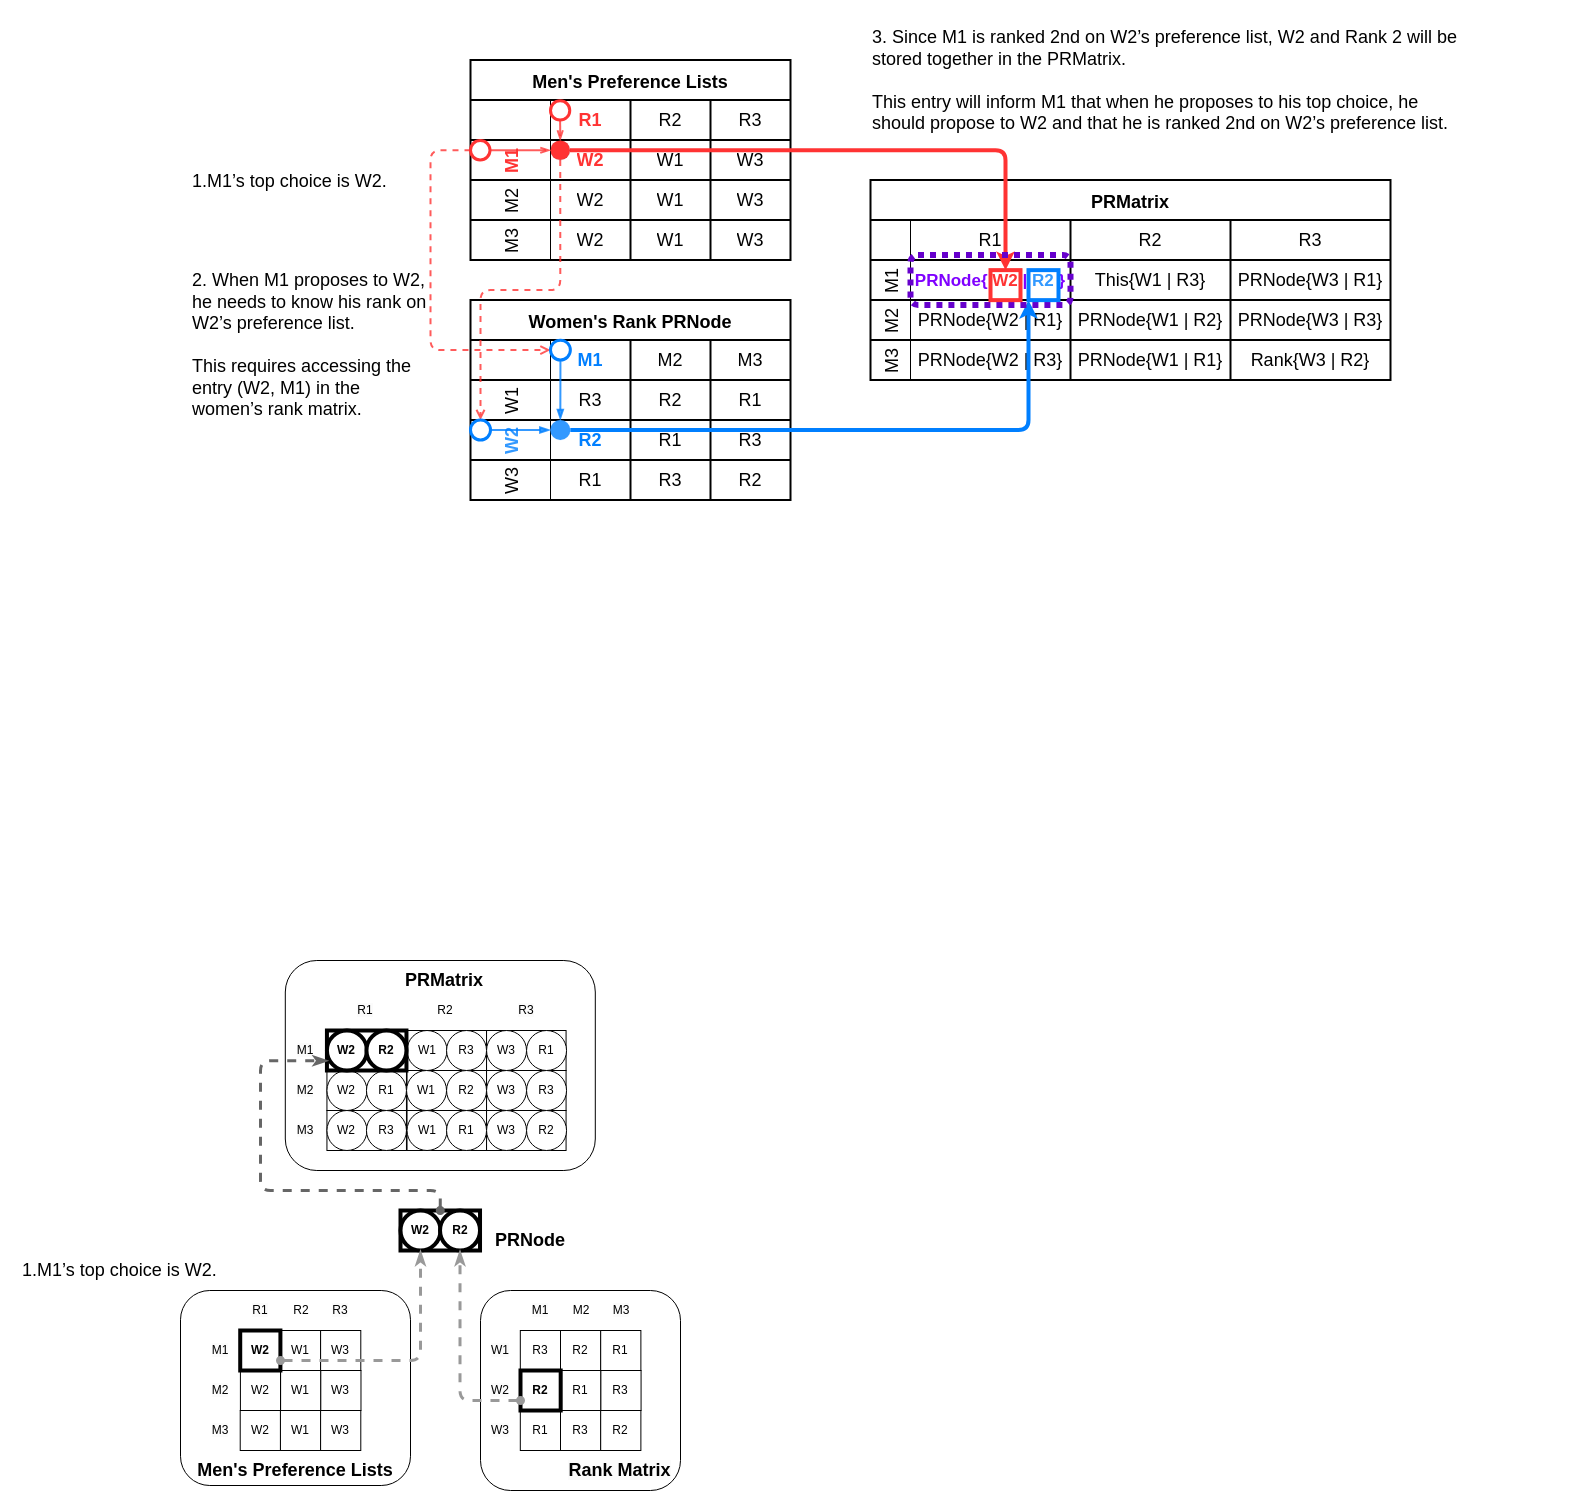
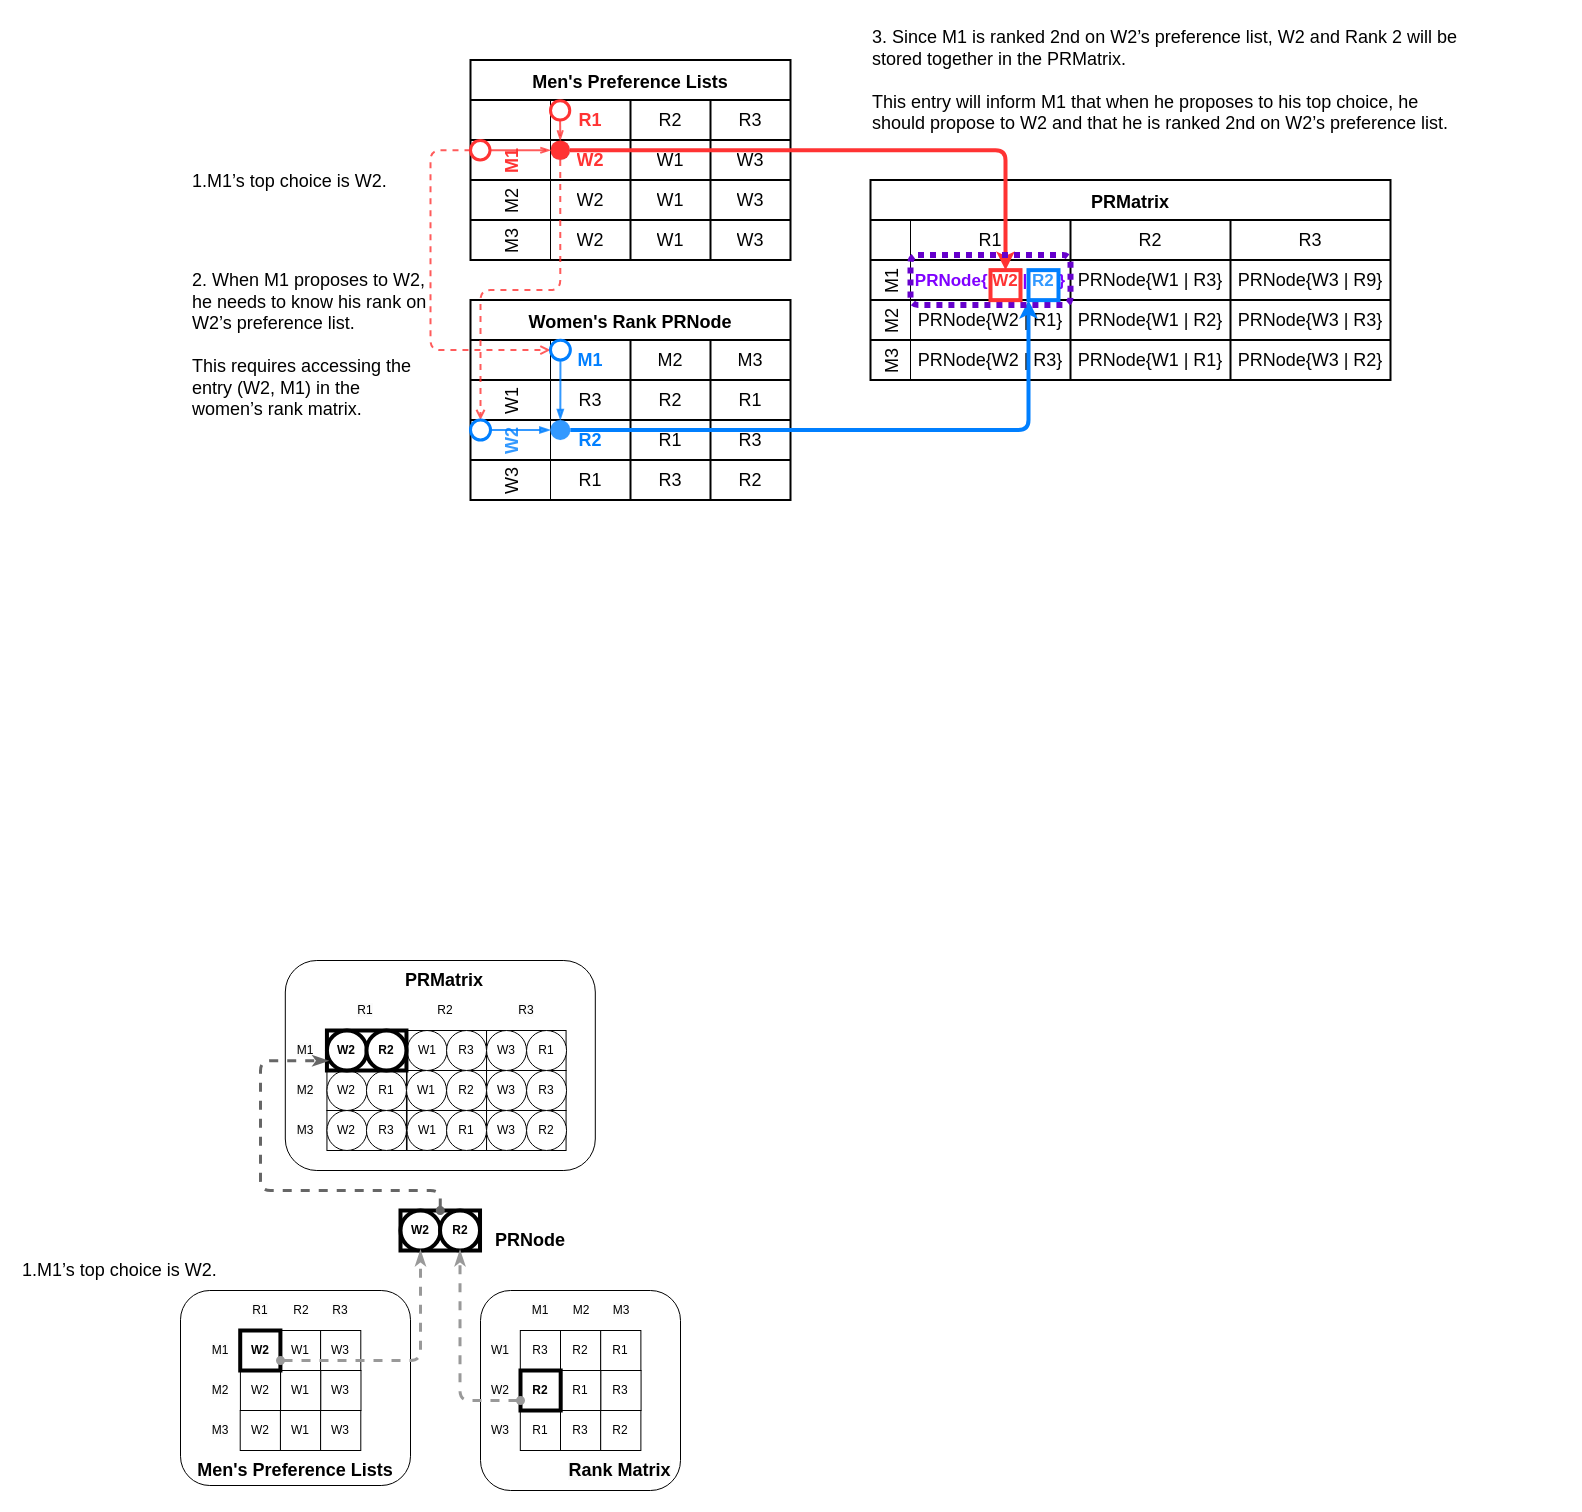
(1151, 281) -> (1151, 281)
(1311, 281) -> (1311, 281)
(1311, 361) -> (1311, 361)
